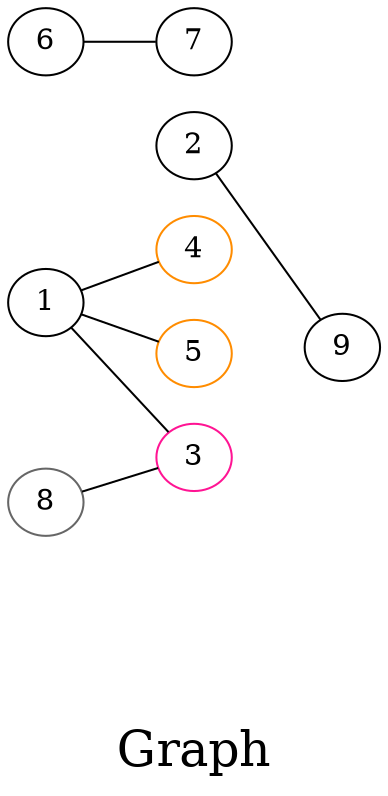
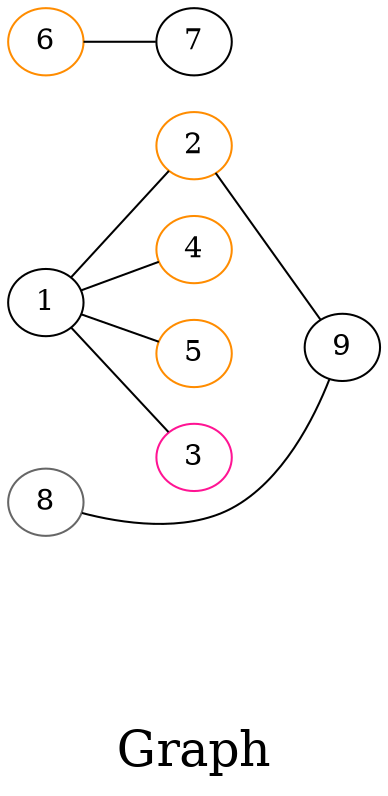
(46, 42) -> (46, 42)
(194, 146) -> (194, 146)
none -> (120, 224)
(120, 480) -> (237, 505)
